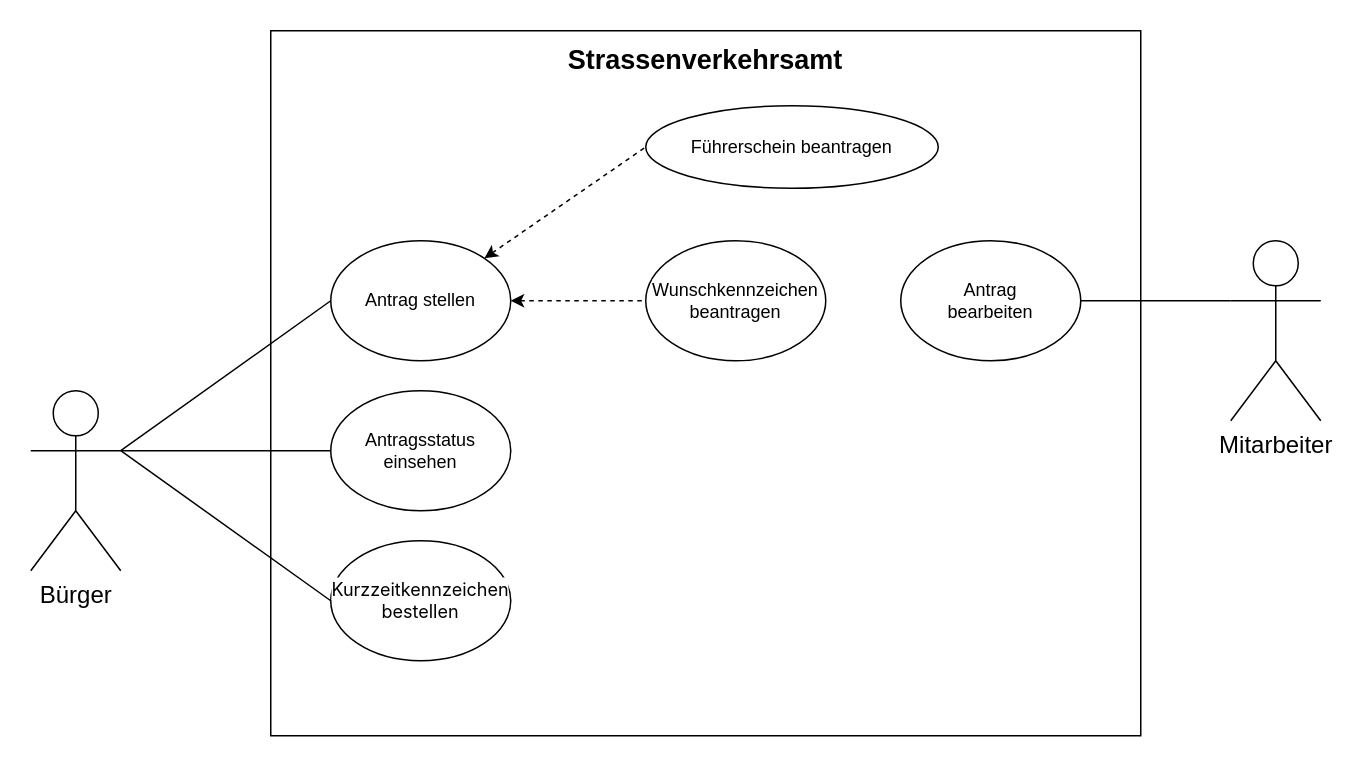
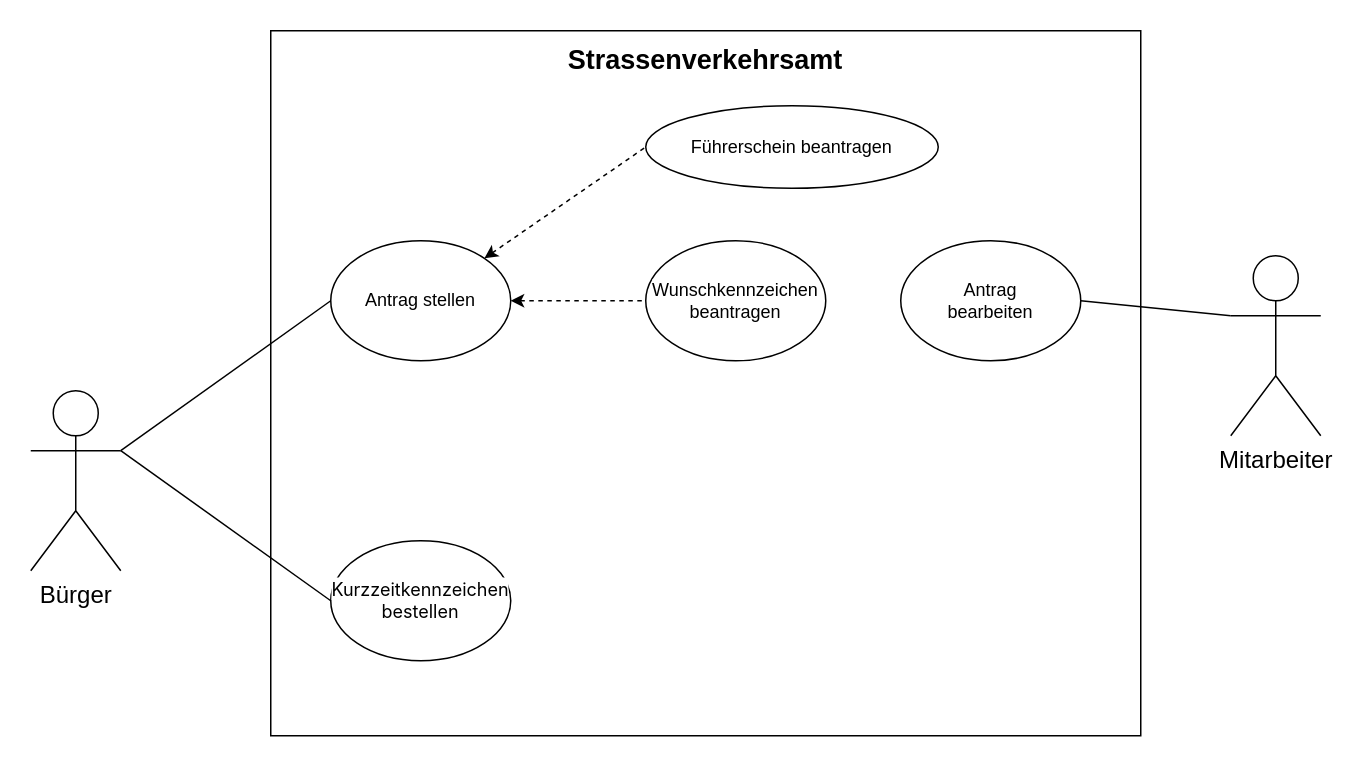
(1276, 331) -> (1276, 346)
(228, 451) -> none
(421, 451) -> none
